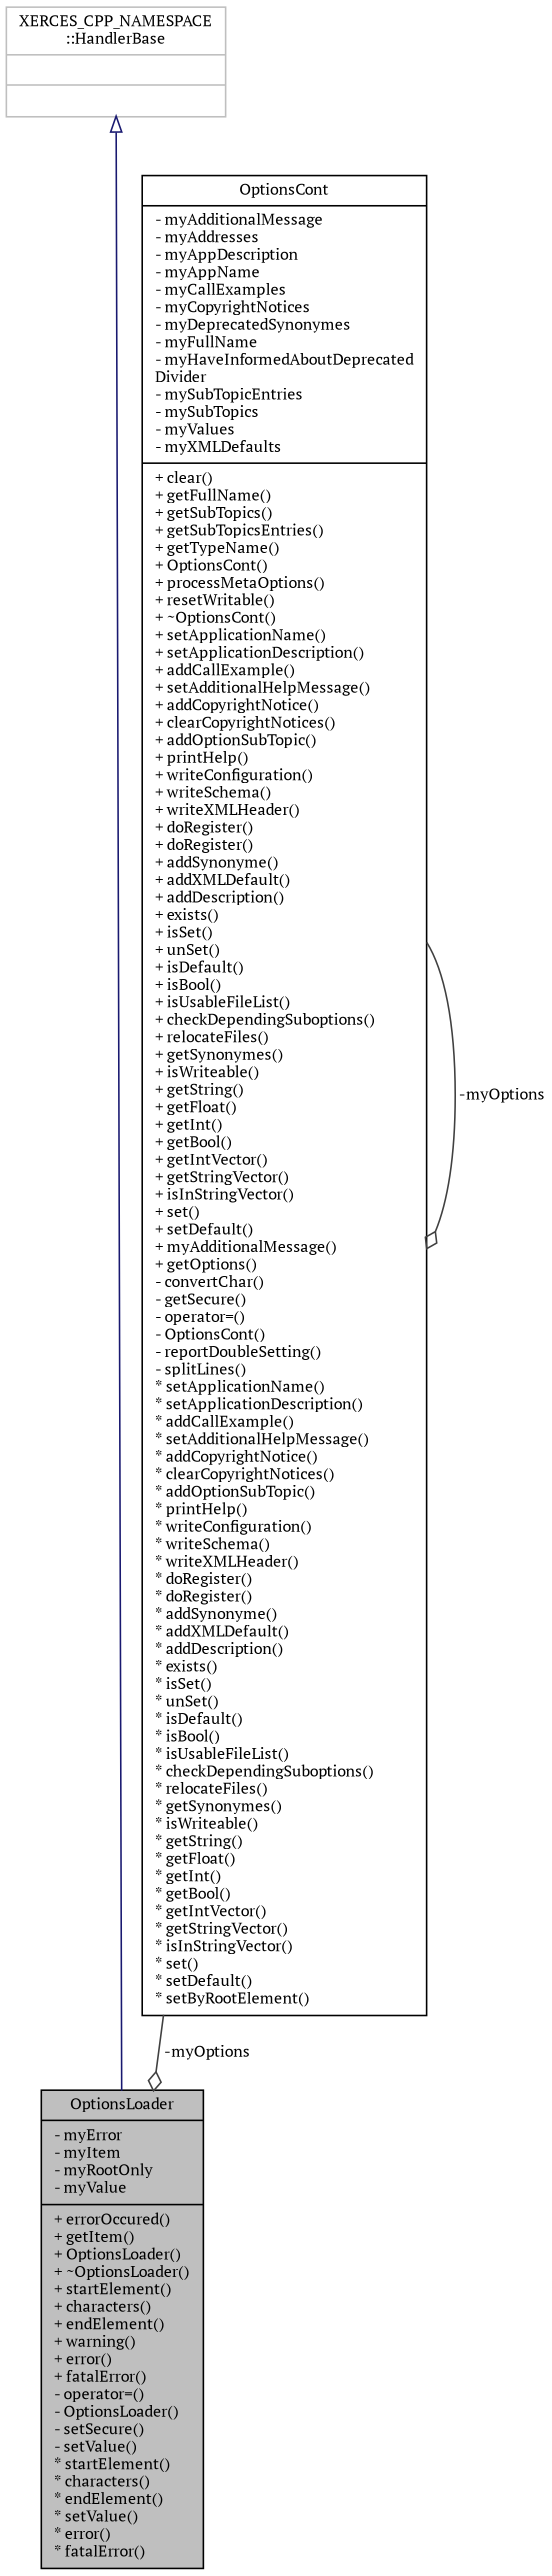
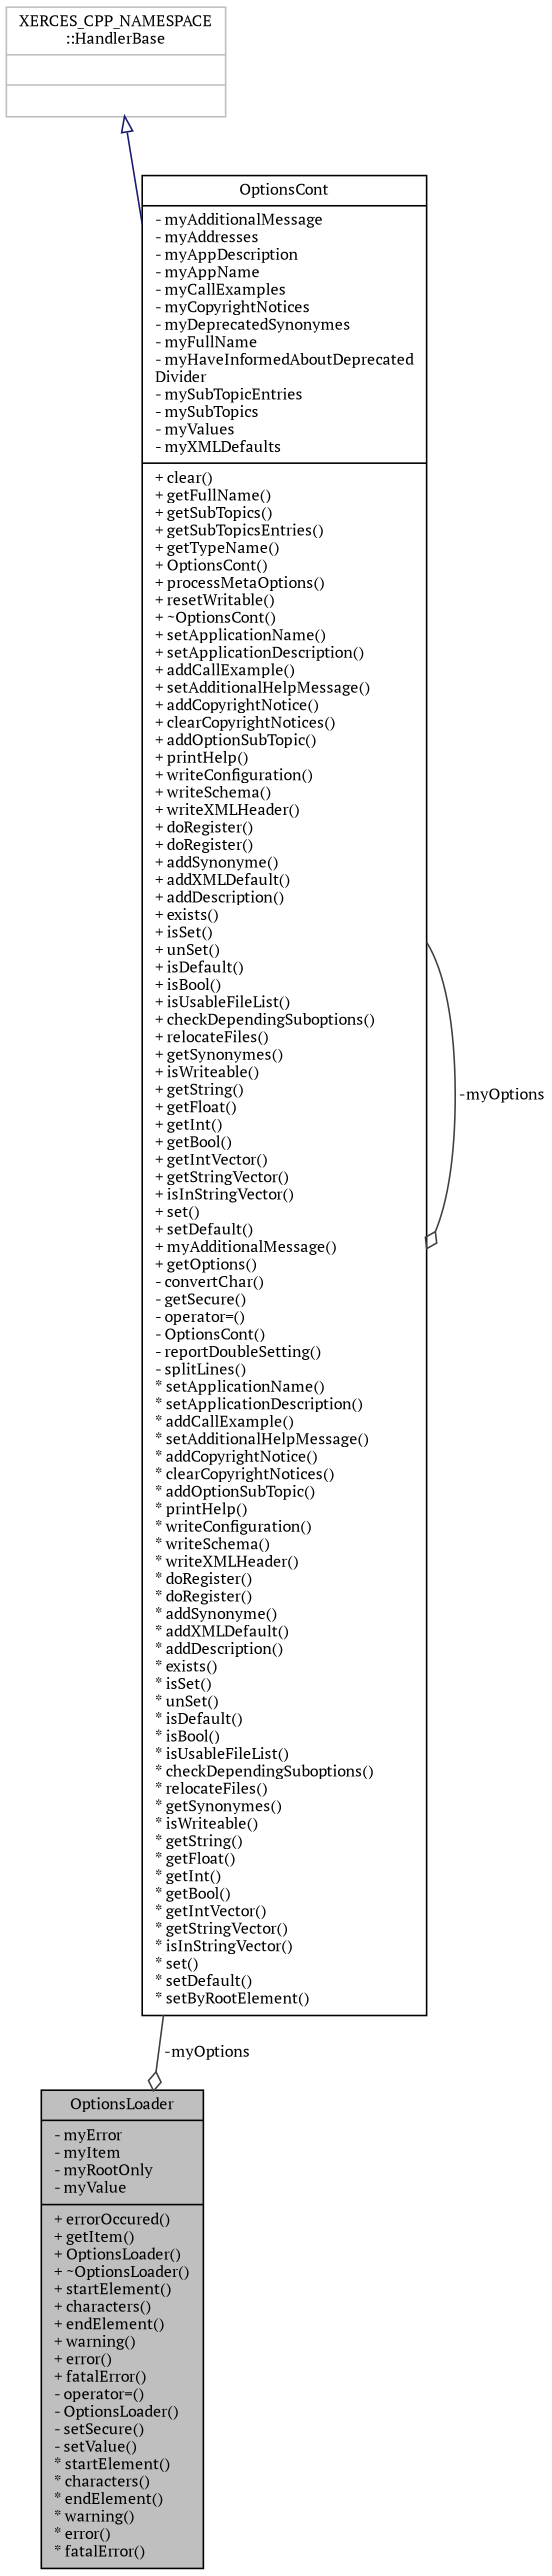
(119, 1112) -> (135, 178)
(97, 2517) -> (95, 2517)
